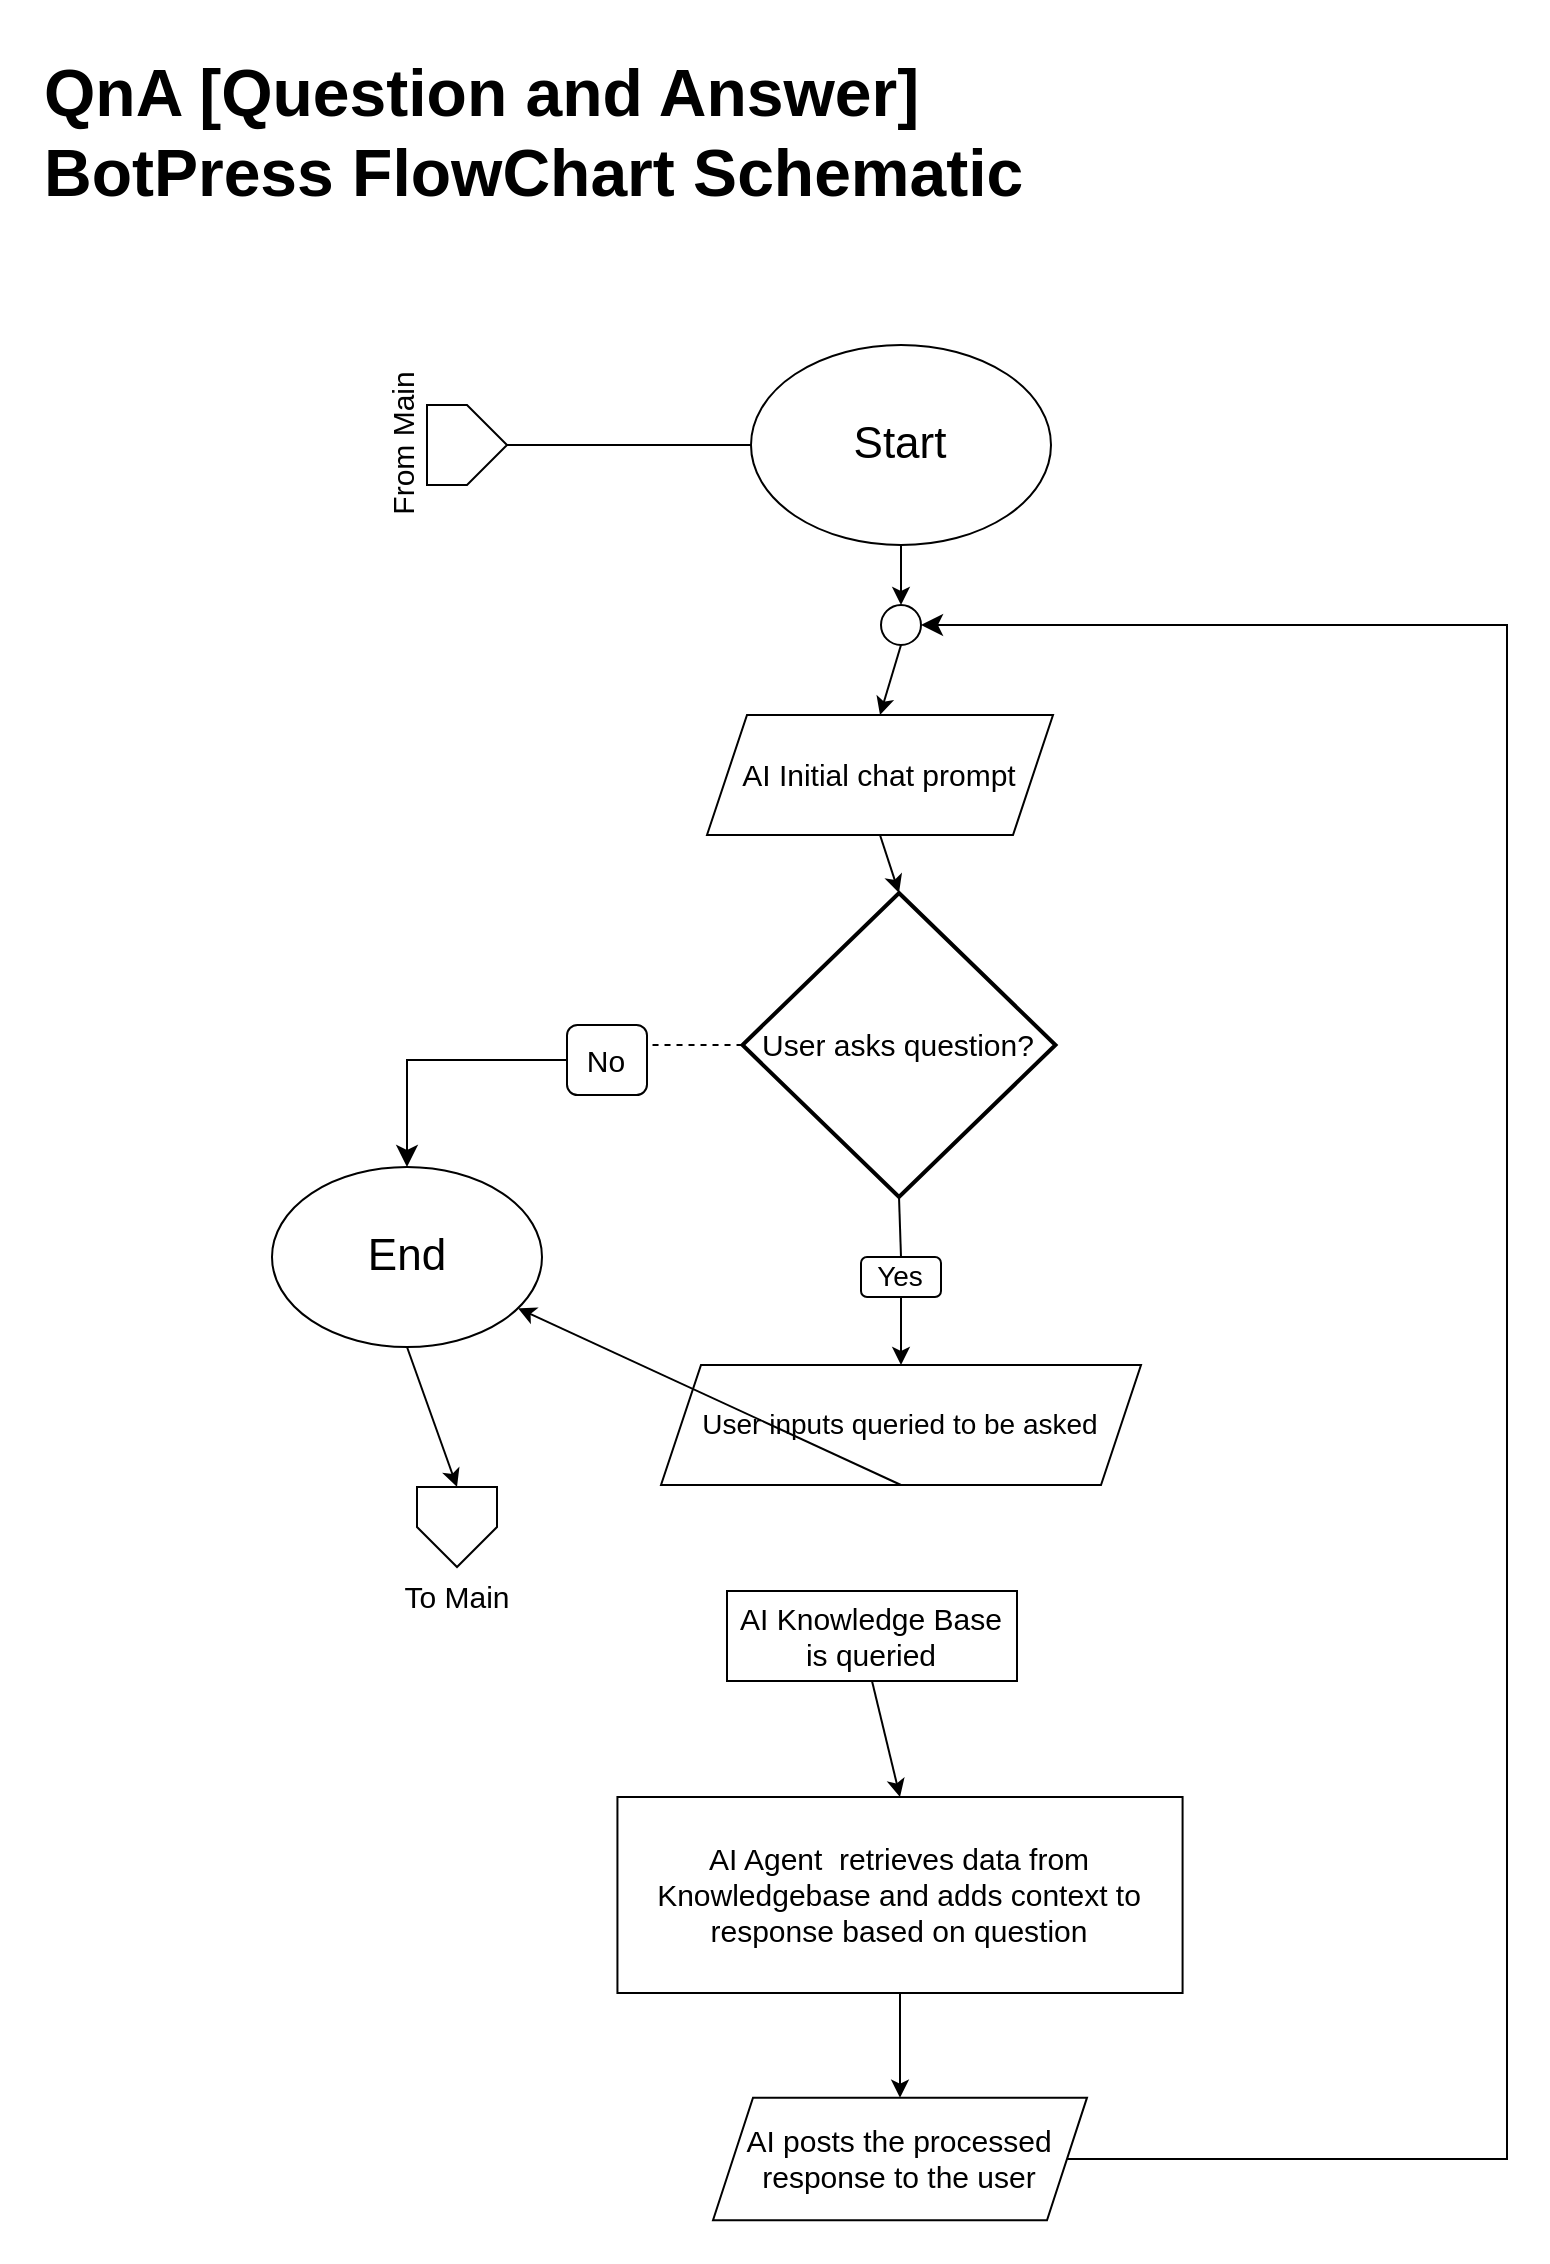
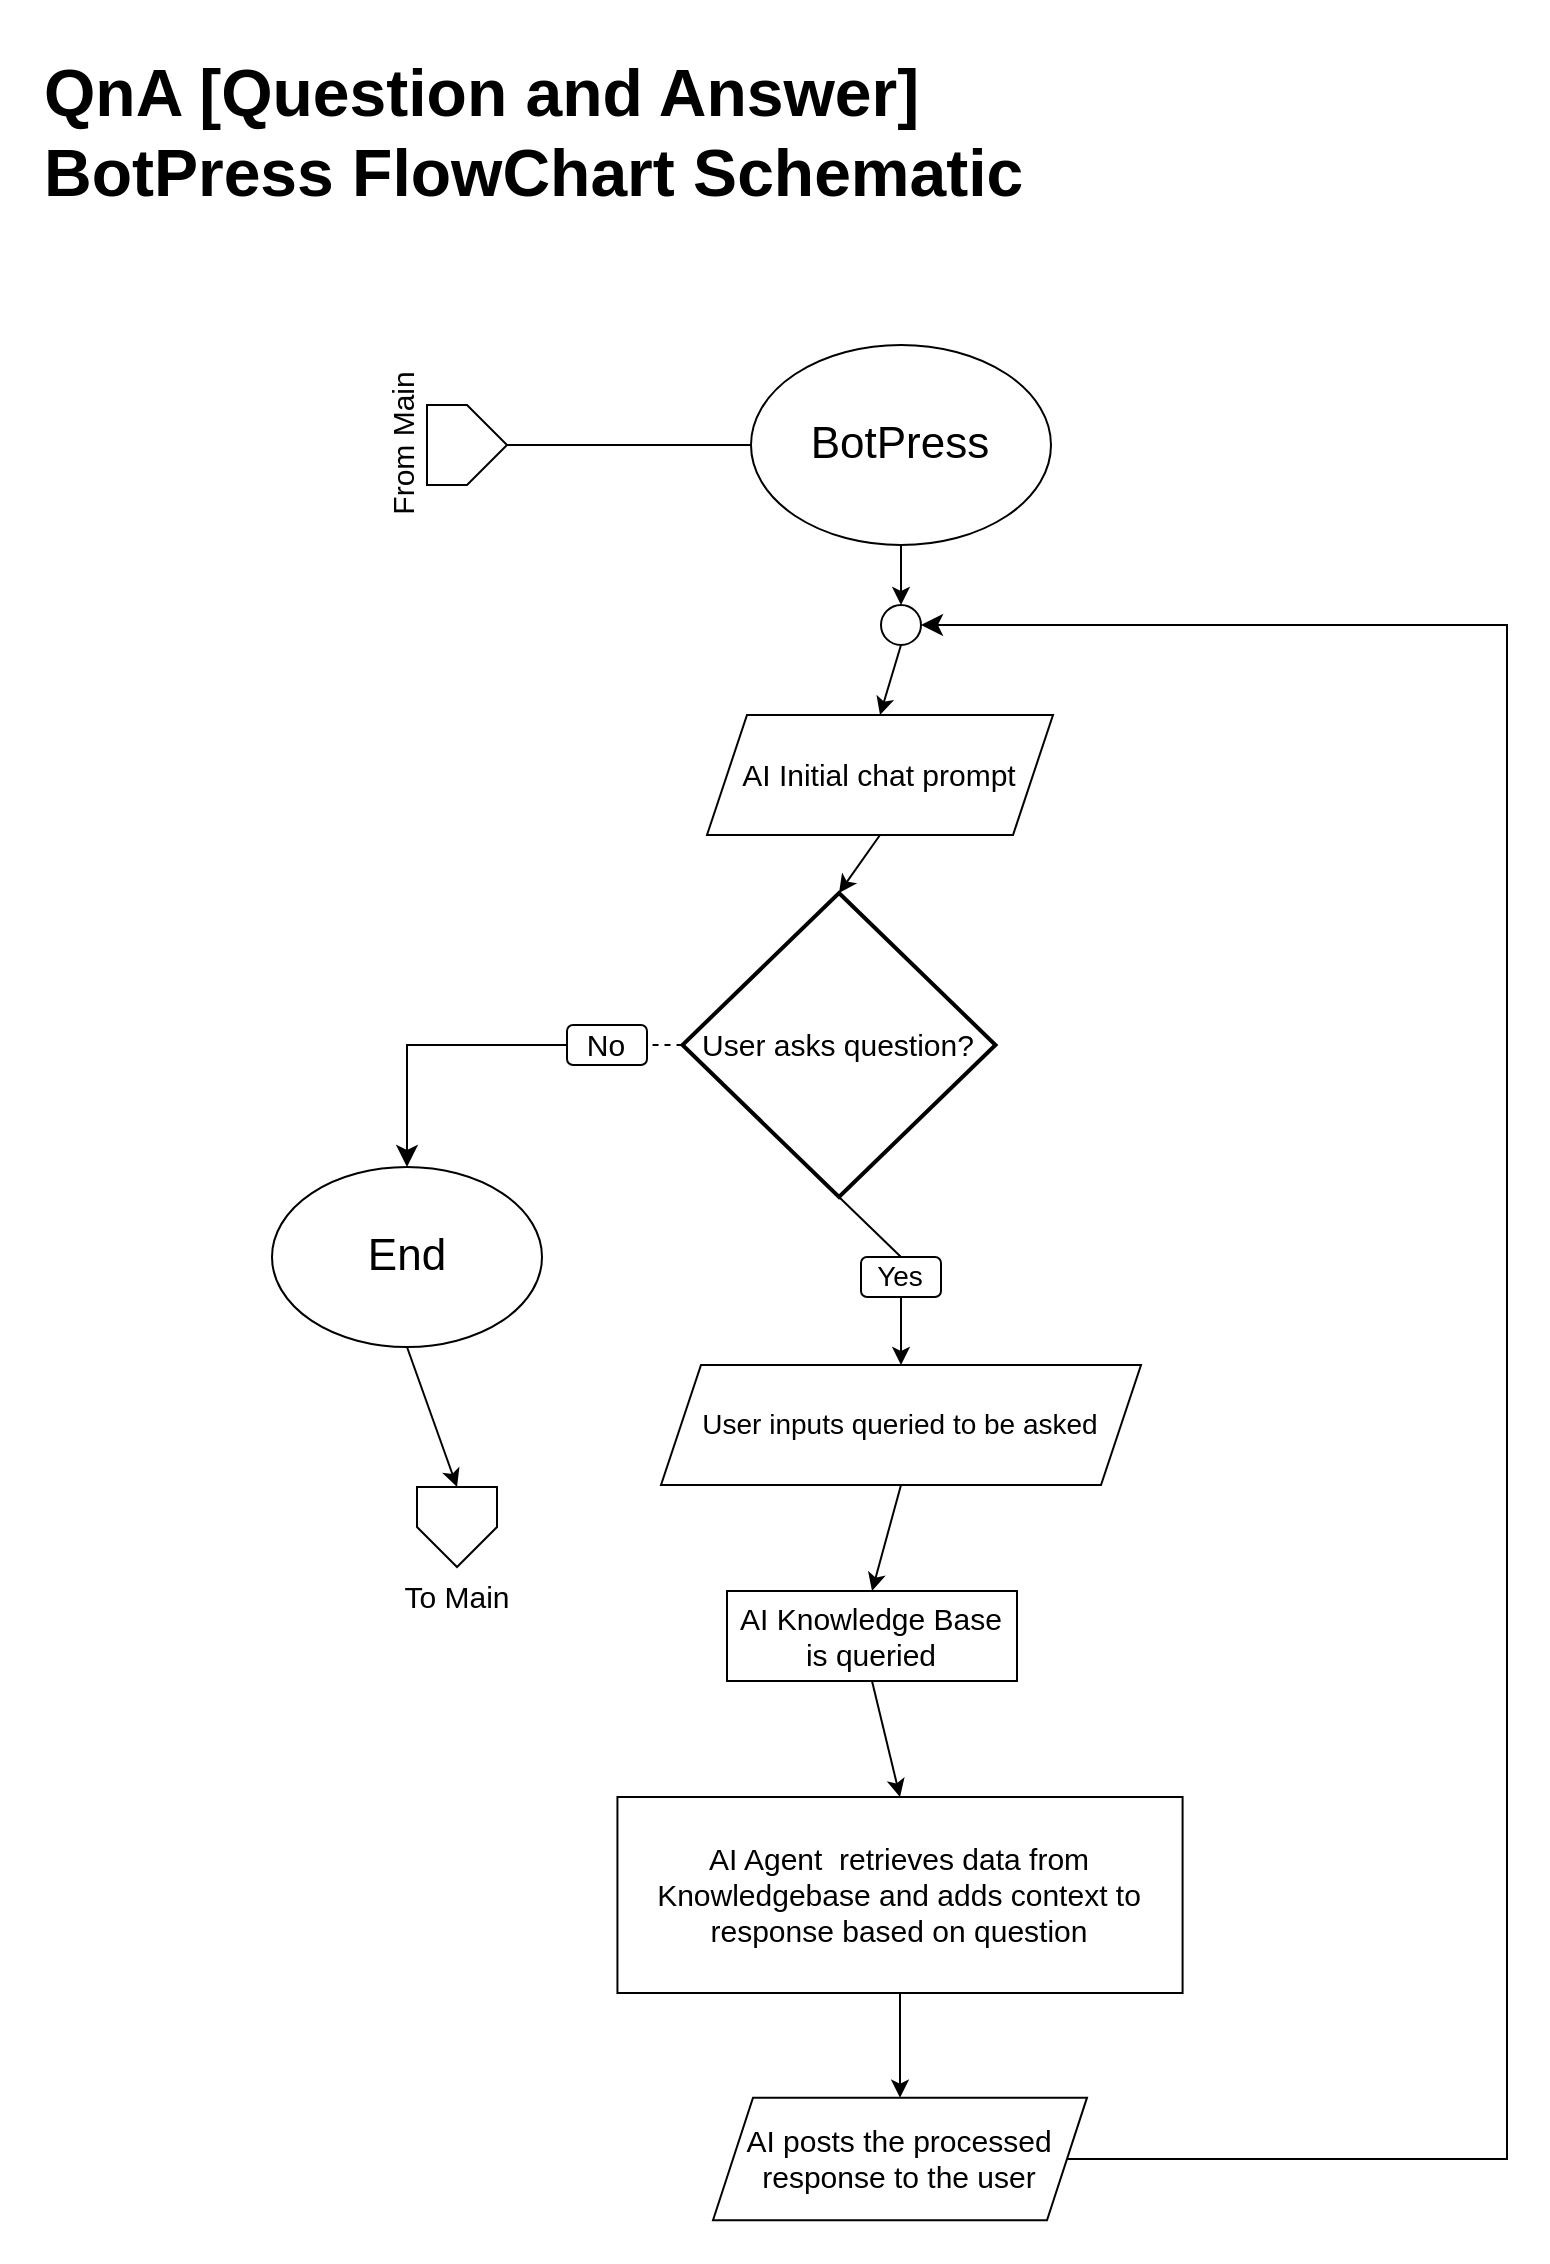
(901, 445) -> (901, 445)
(899, 1045) -> (839, 1045)
(607, 1060) -> (607, 1045)
(716, 1399) -> (888, 1531)
